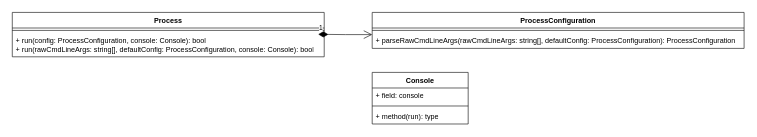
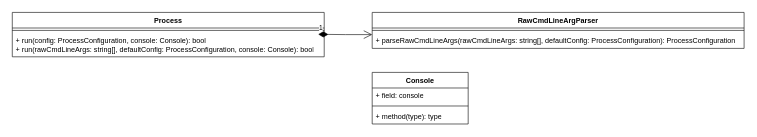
(558, 21) -> (558, 21)
(411, 117) -> (413, 117)
